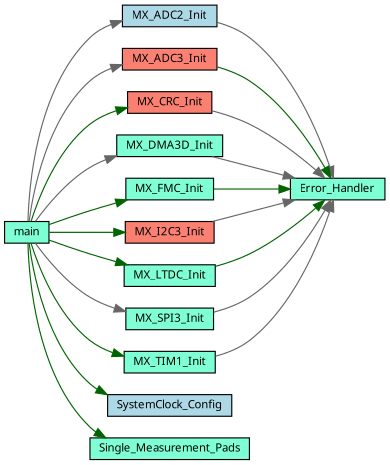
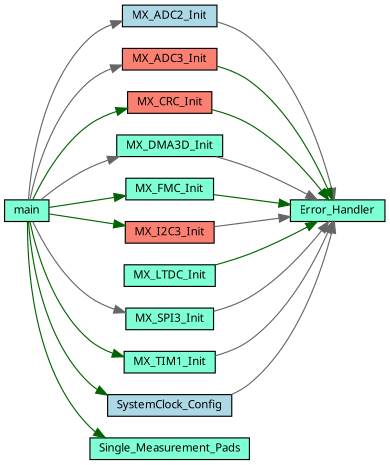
(267, 134) -> (273, 141)
(82, 252) -> none
none -> (297, 324)
